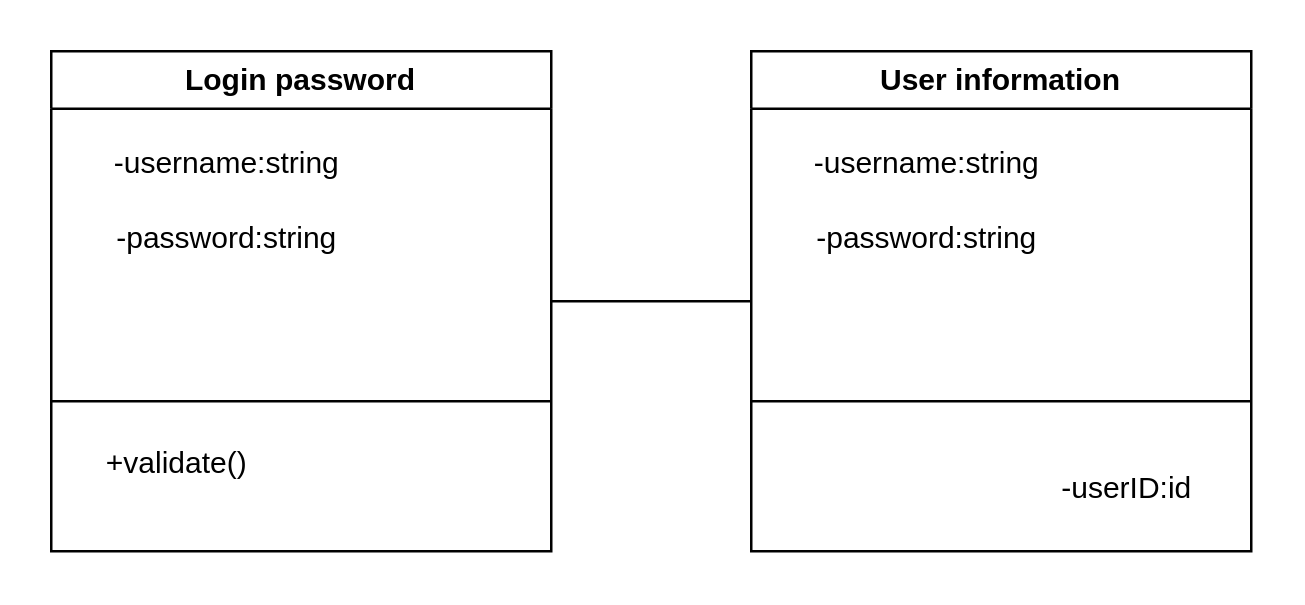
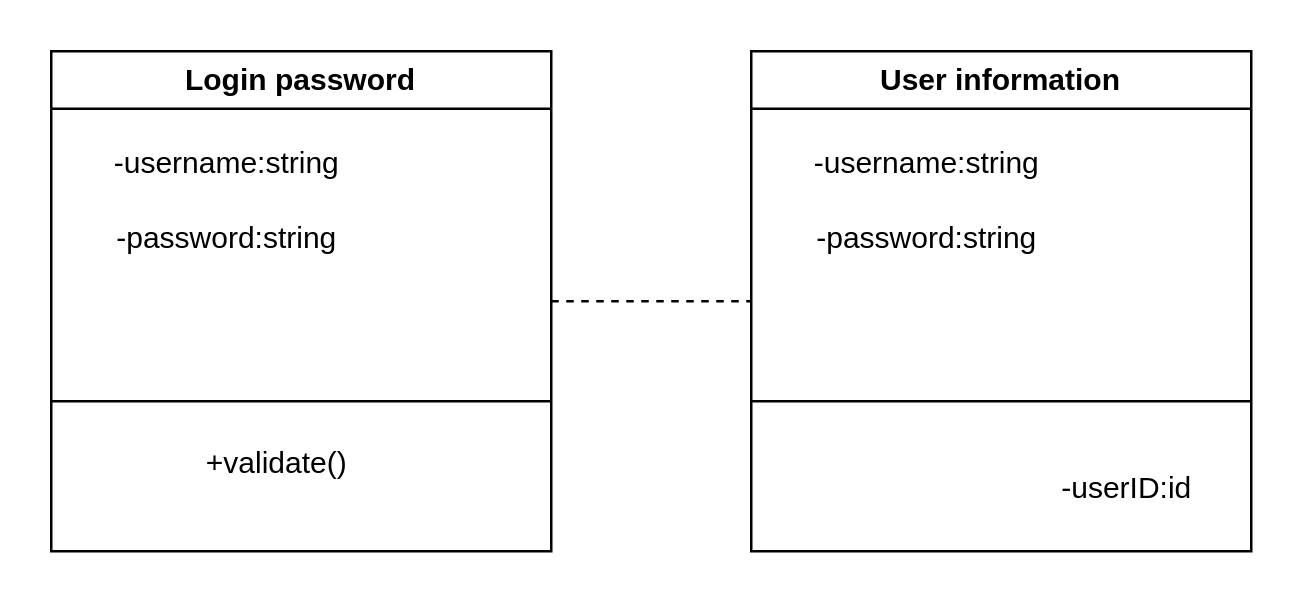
(652, 301) -> (652, 301)
(176, 464) -> (276, 464)
